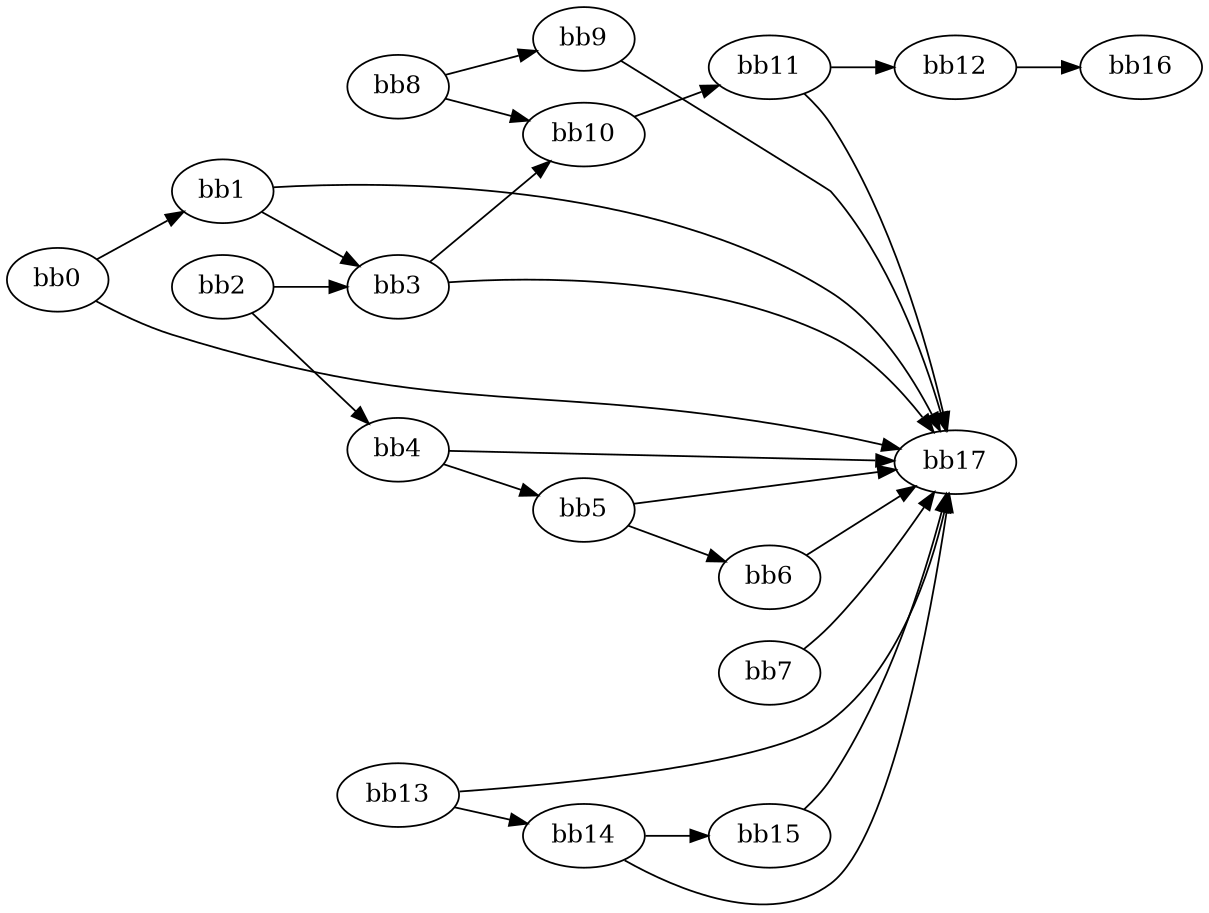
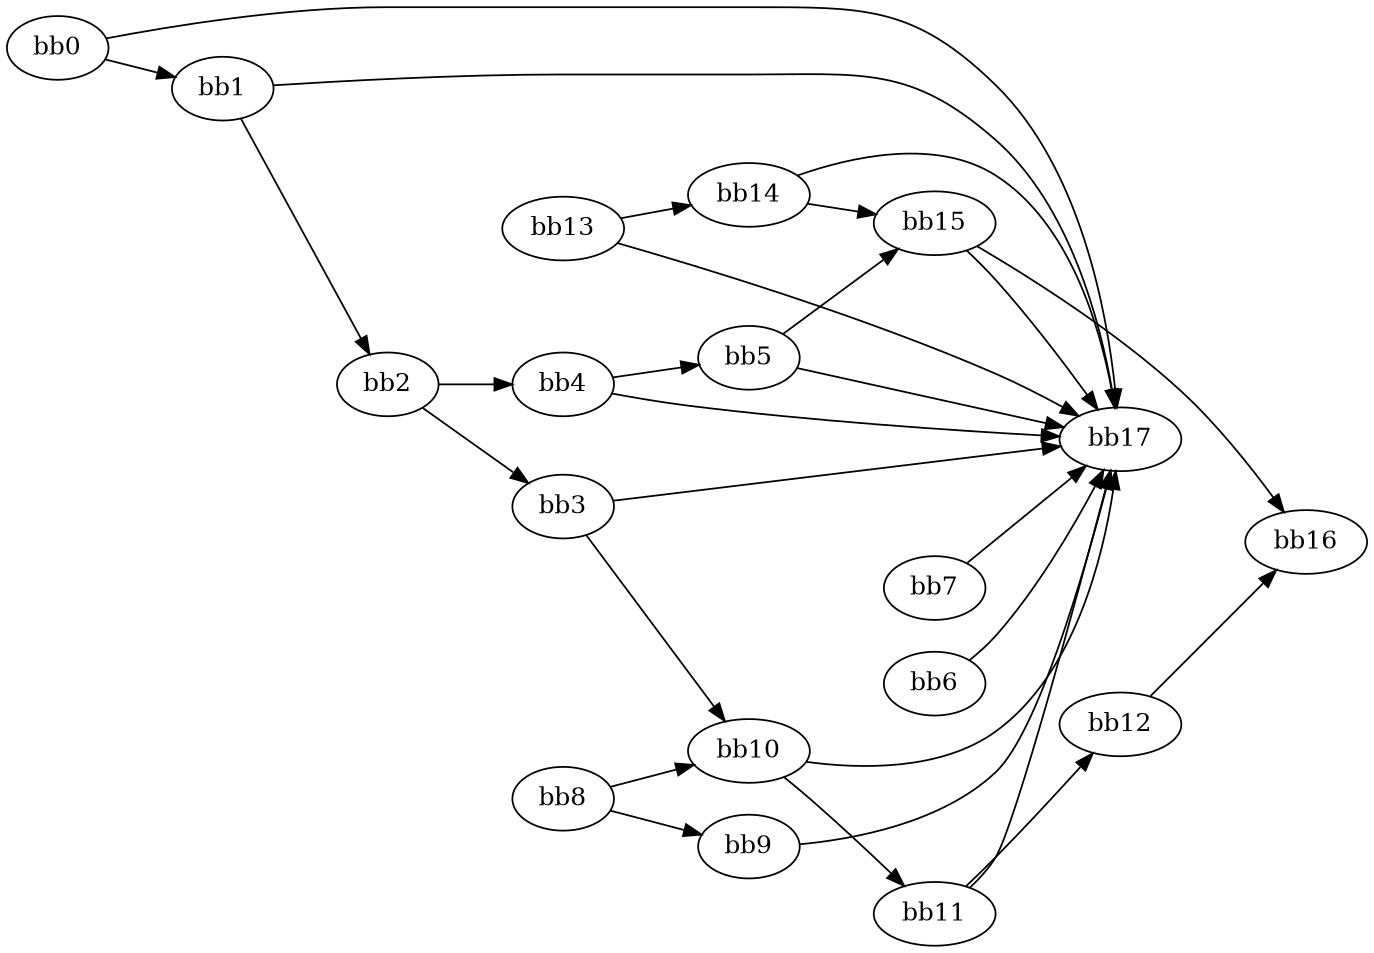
(303, 235) -> (301, 228)
none -> (1139, 356)
(668, 541) -> (833, 297)
none -> (1017, 713)
